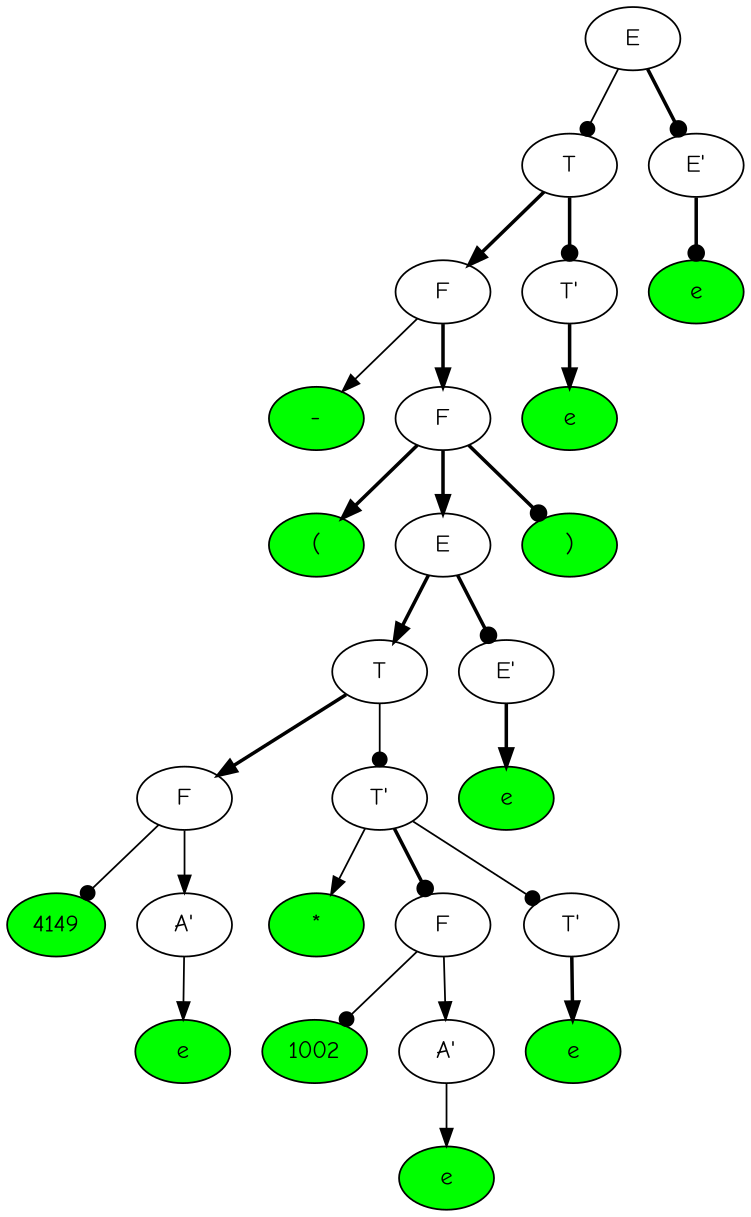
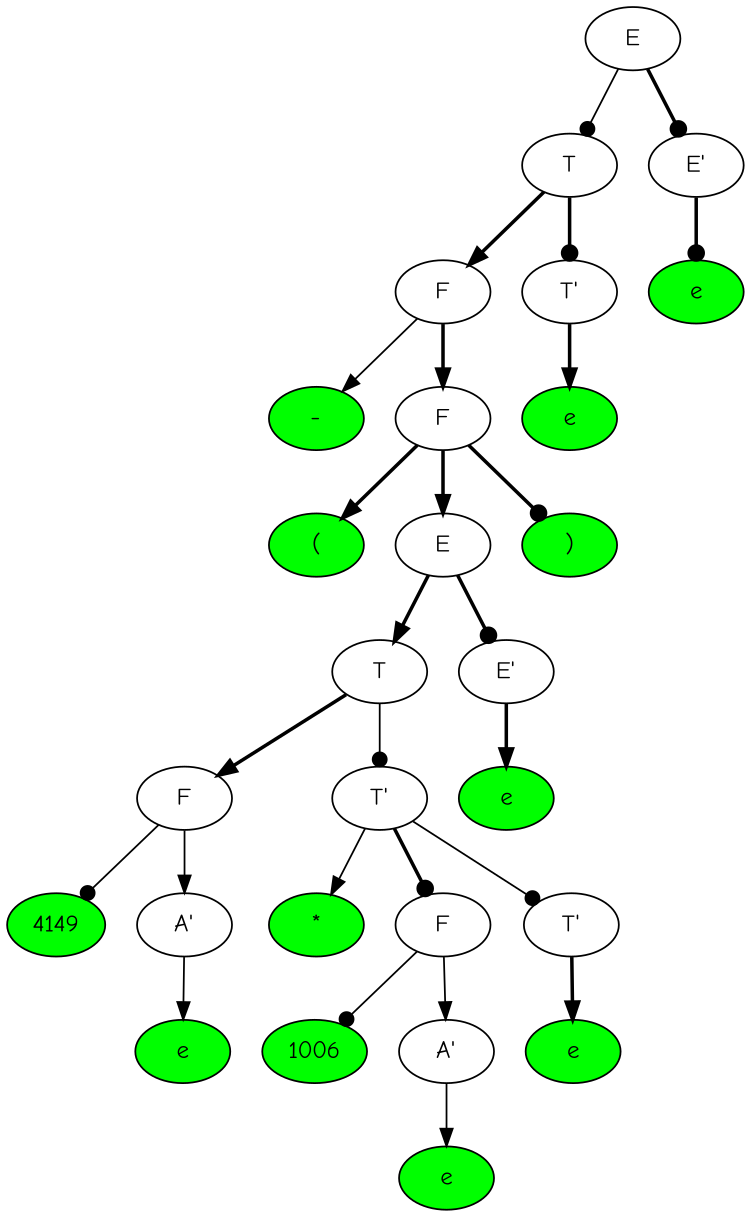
(315, 1051) -> (315, 1051)
